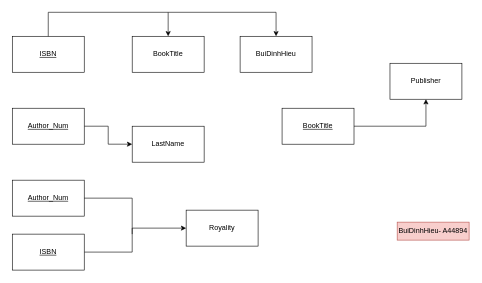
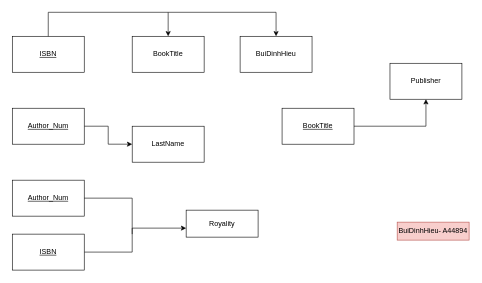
(222, 228) -> (222, 224)
